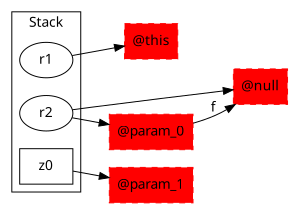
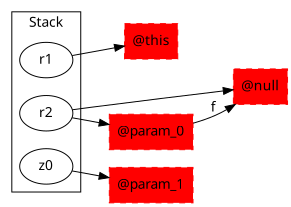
(46, 166) -> (46, 166)
